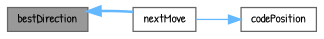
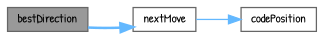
(117, 11) -> (104, 28)
